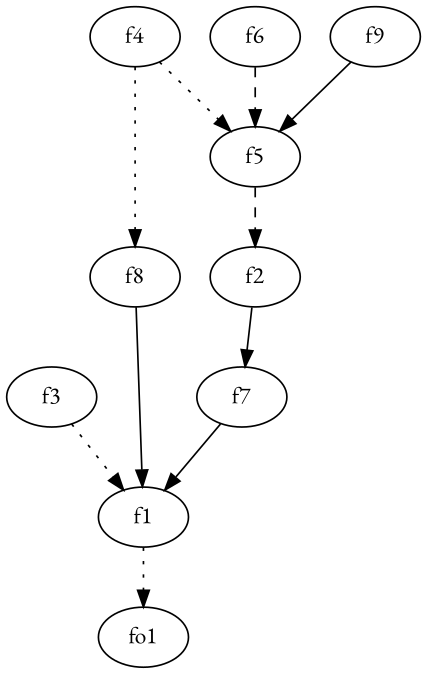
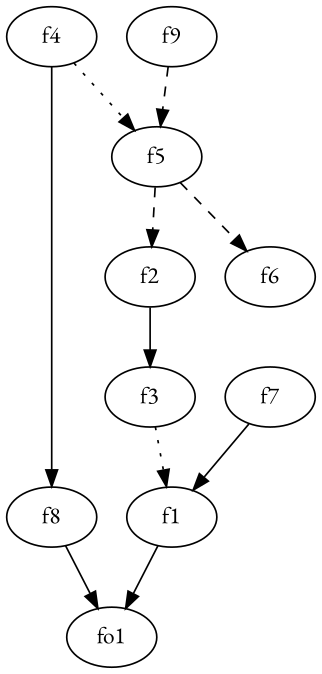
(255, 89) -> (208, 211)
(321, 91) -> (165, 88)
(135, 148) -> (52, 268)
(249, 329) -> (150, 329)
(139, 388) -> (78, 570)
(143, 569) -> (146, 570)
